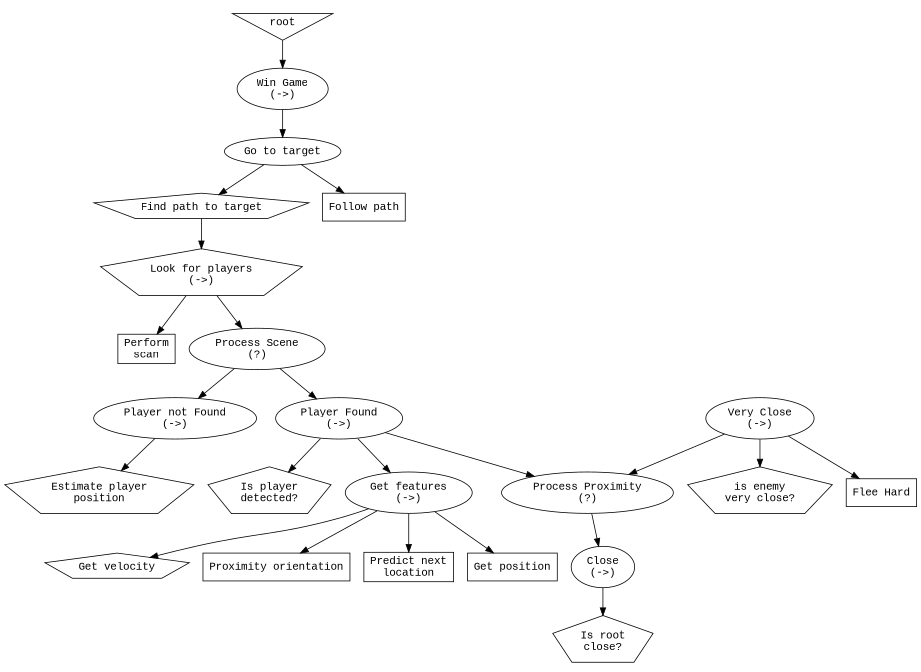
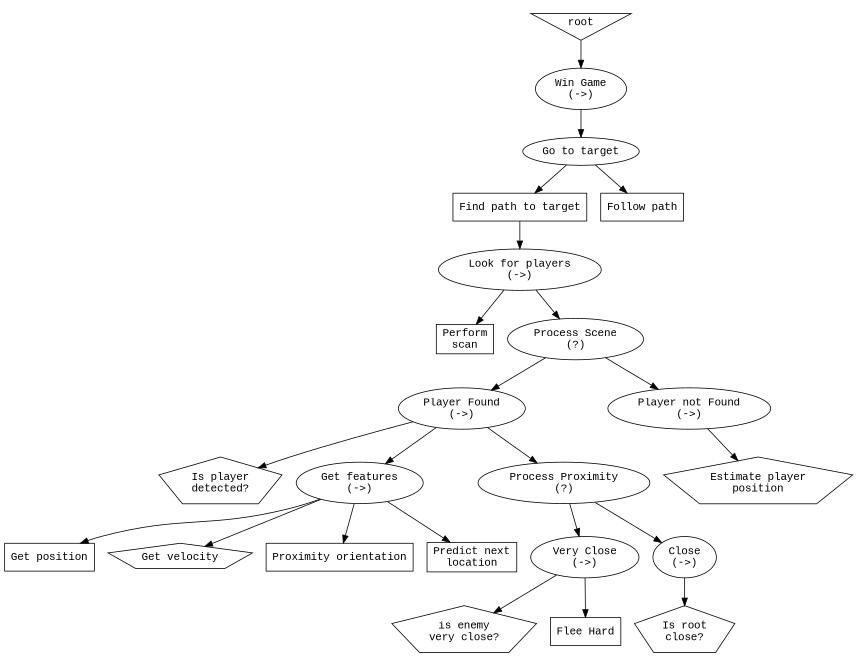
(201, 207) -> (520, 207)
(201, 275) -> (520, 270)
(680, 453) -> (573, 516)
